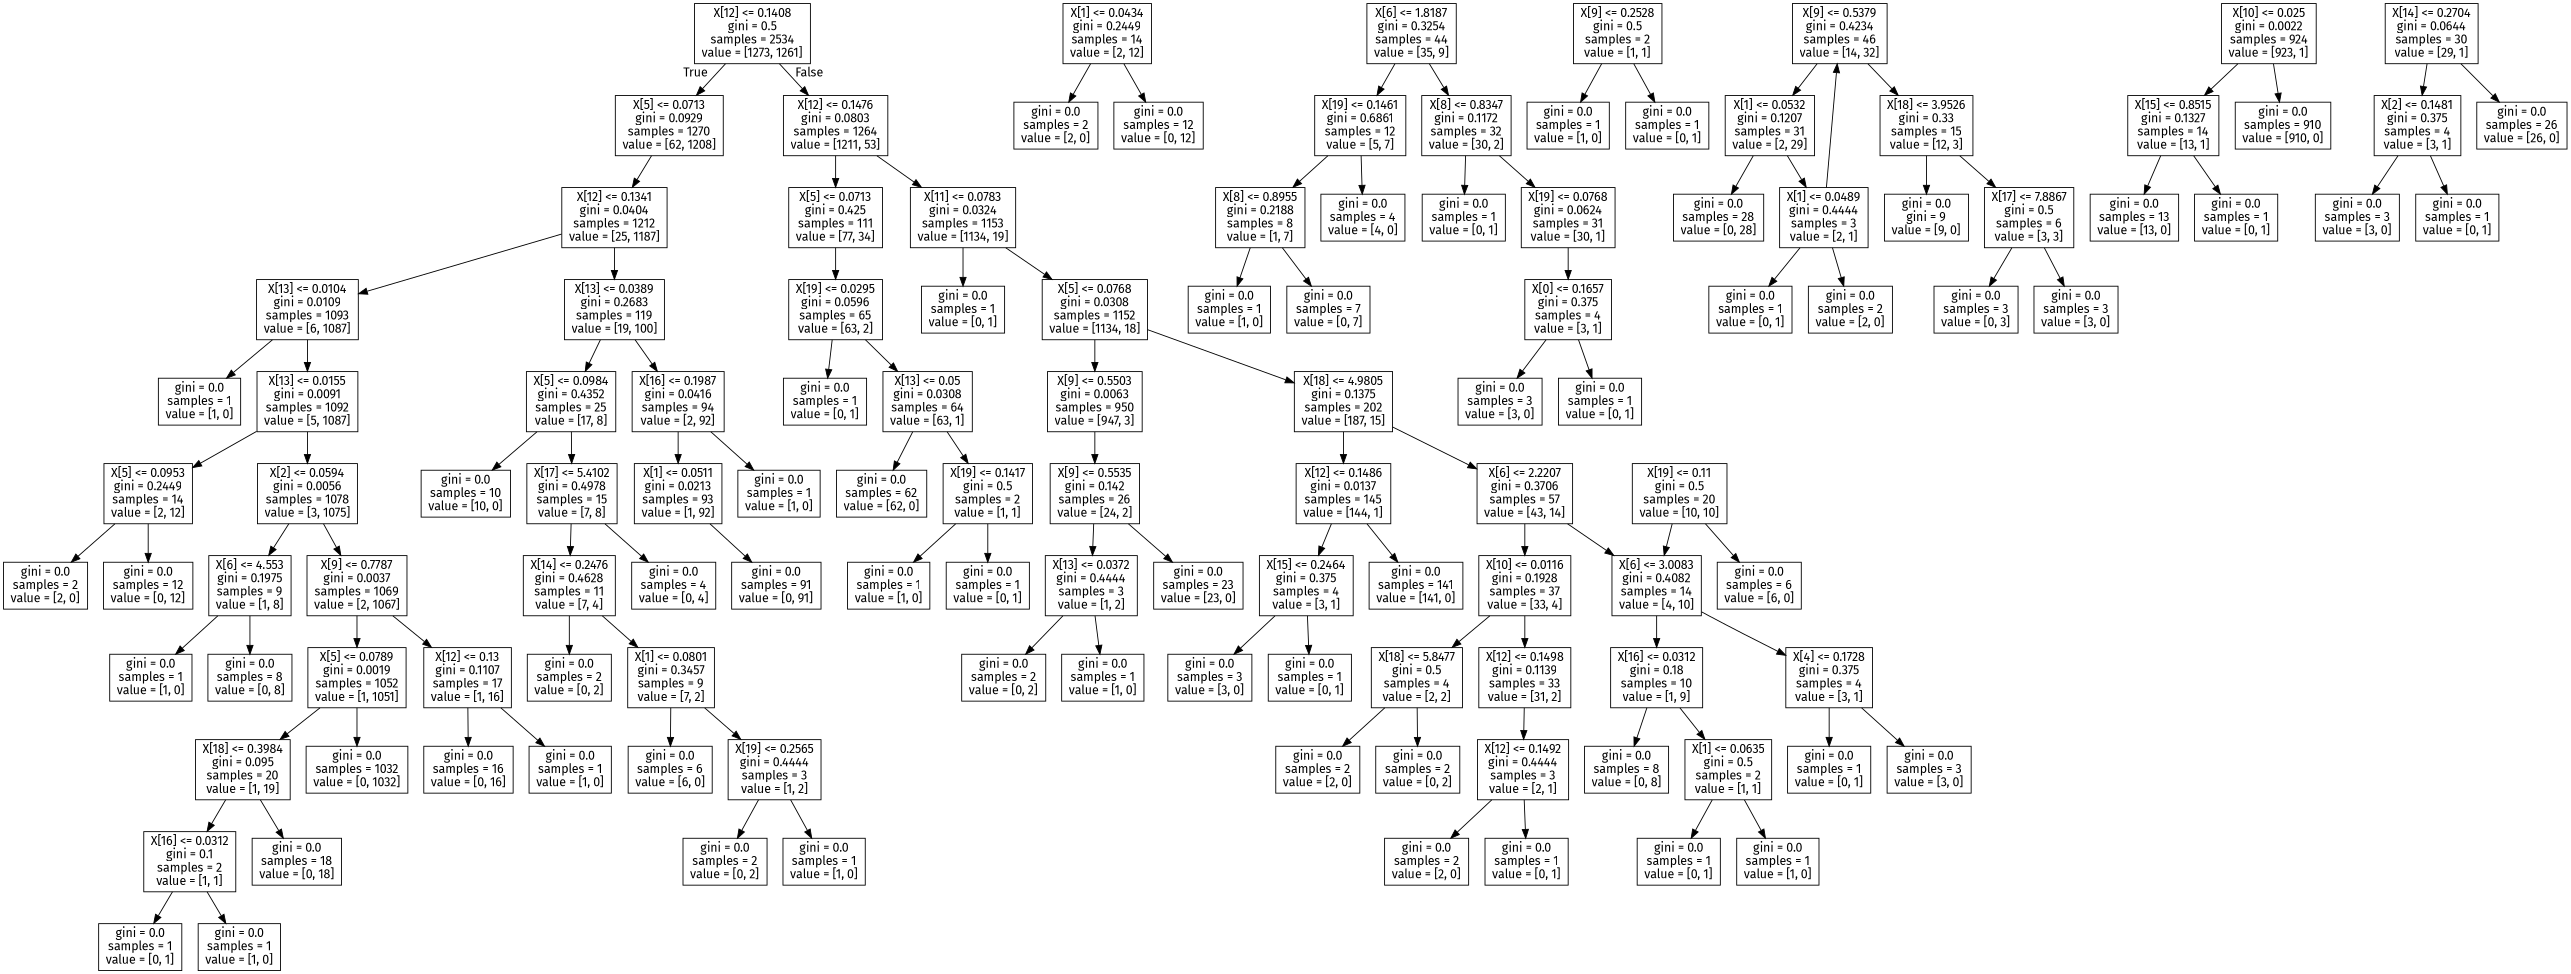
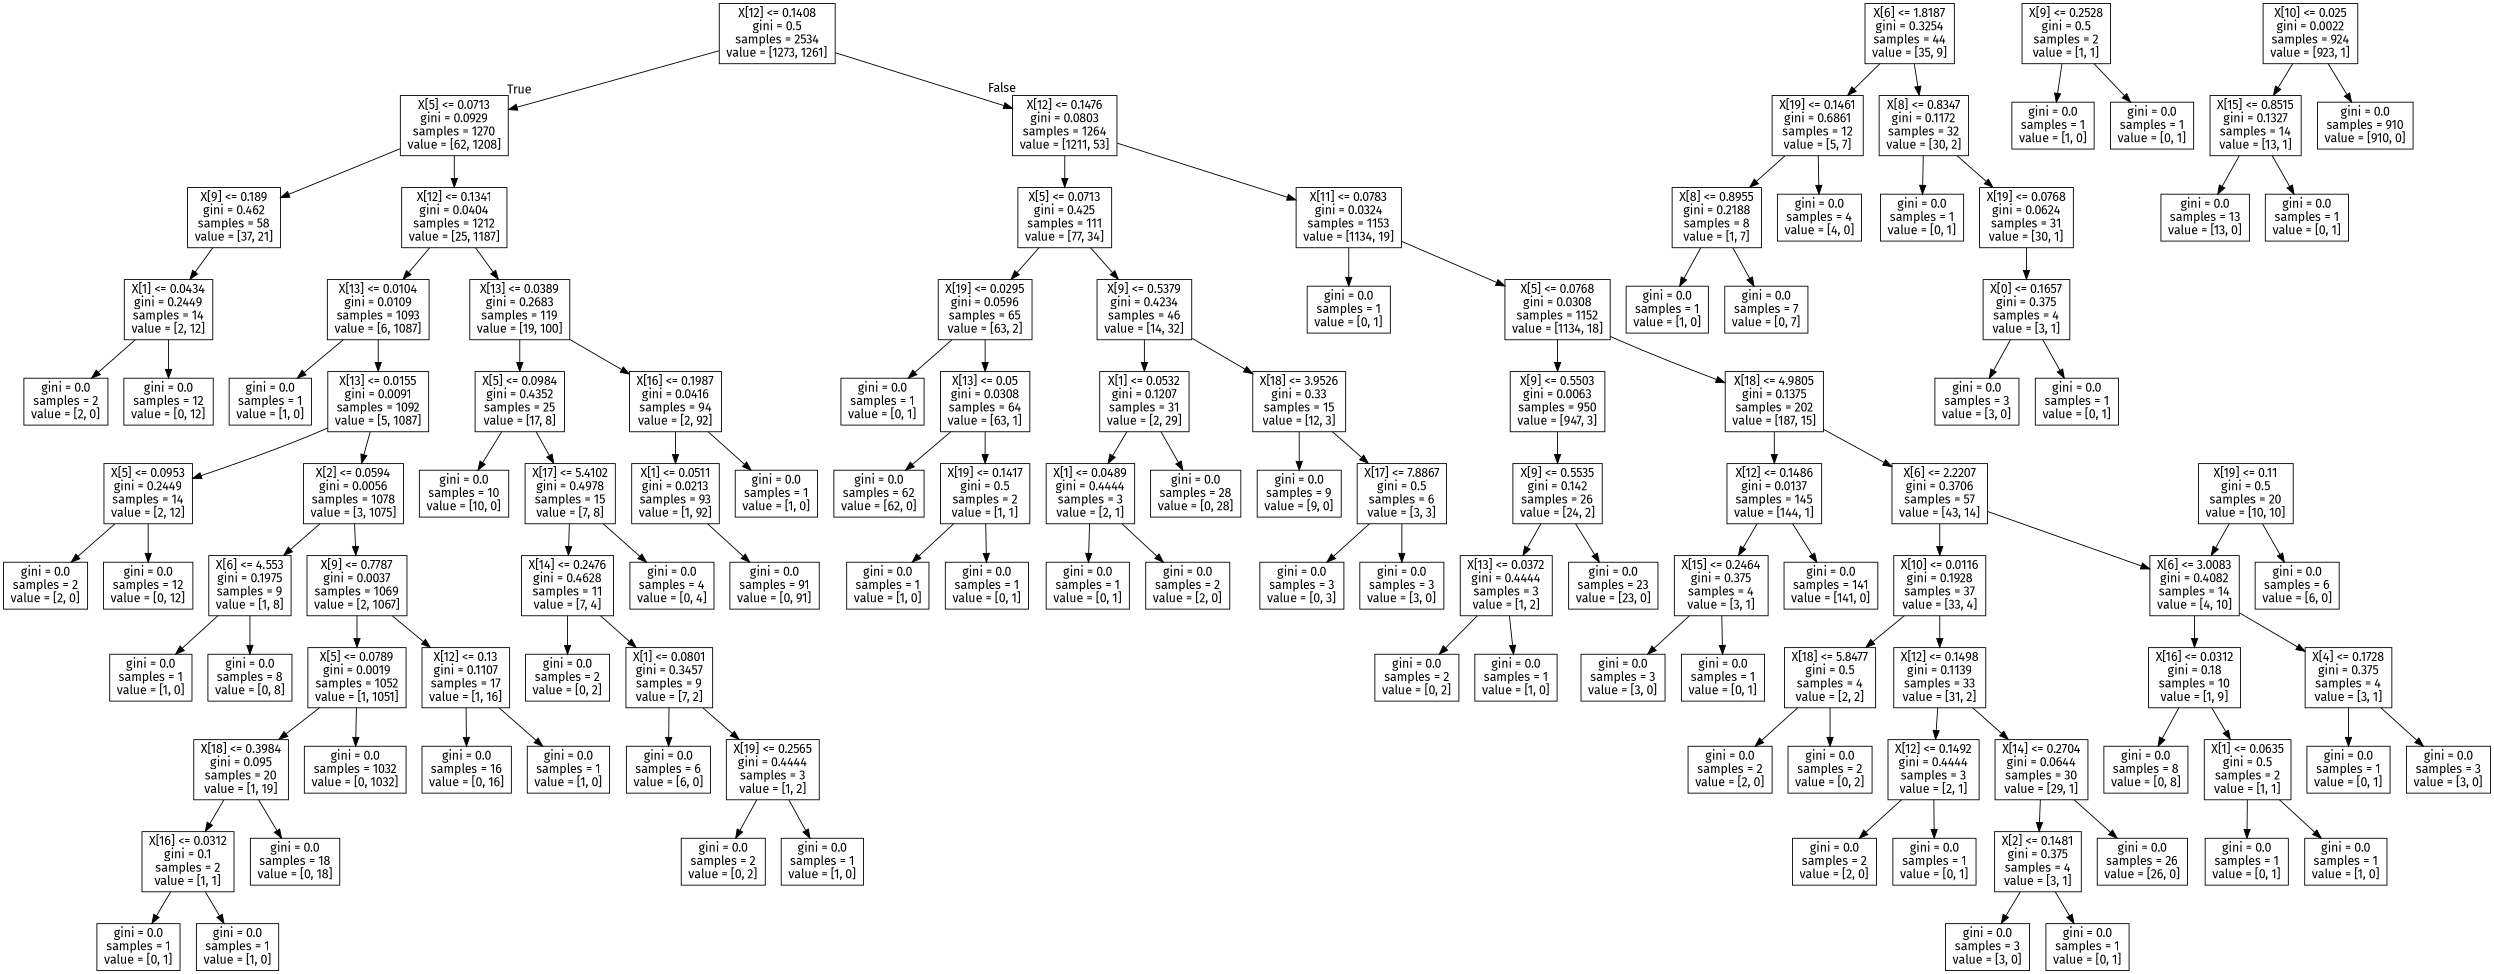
(1831, 130) -> (1102, 260)
none -> (234, 218)
(1926, 218) -> (1299, 494)
none -> (1987, 721)
